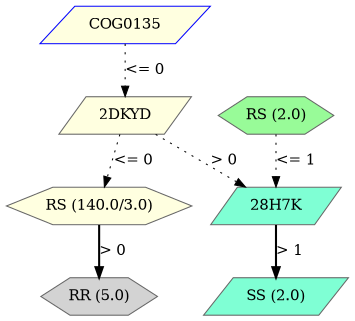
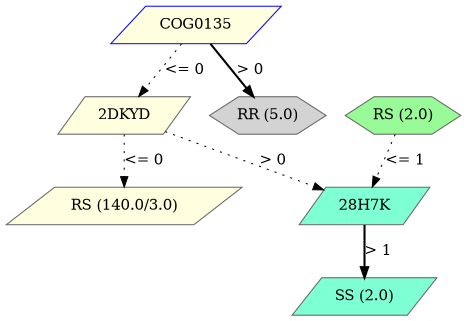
(99, 206) -> (124, 206)
(99, 246) -> (228, 66)
